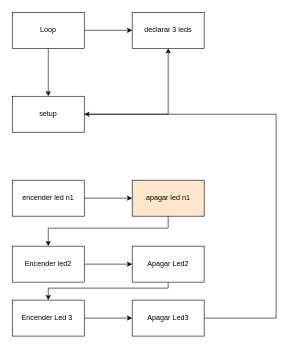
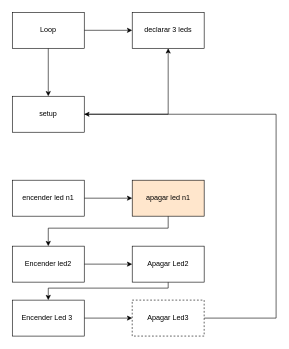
(168, 318) -> (168, 318)
